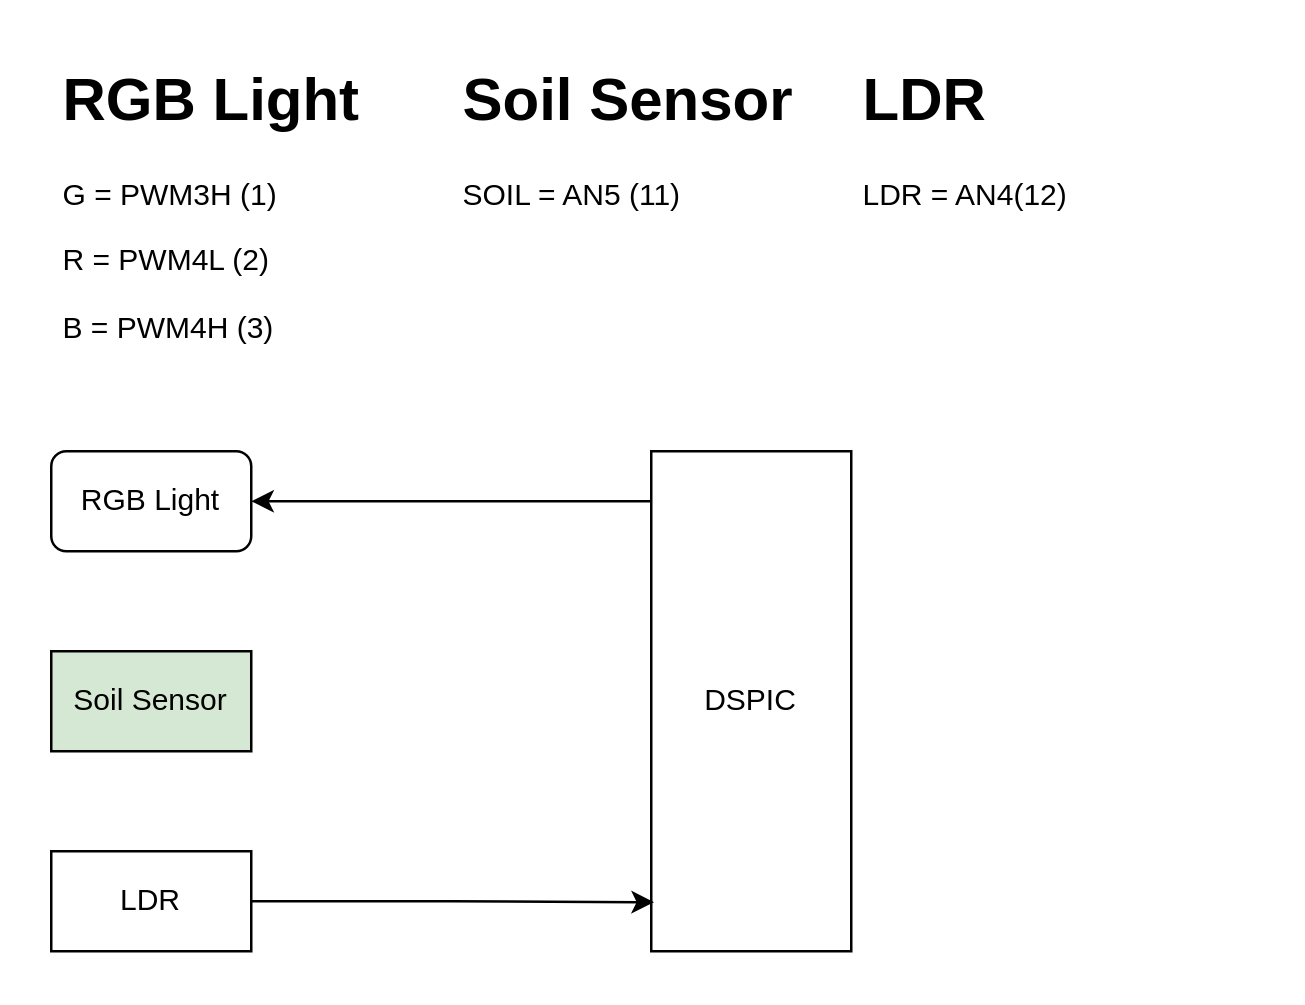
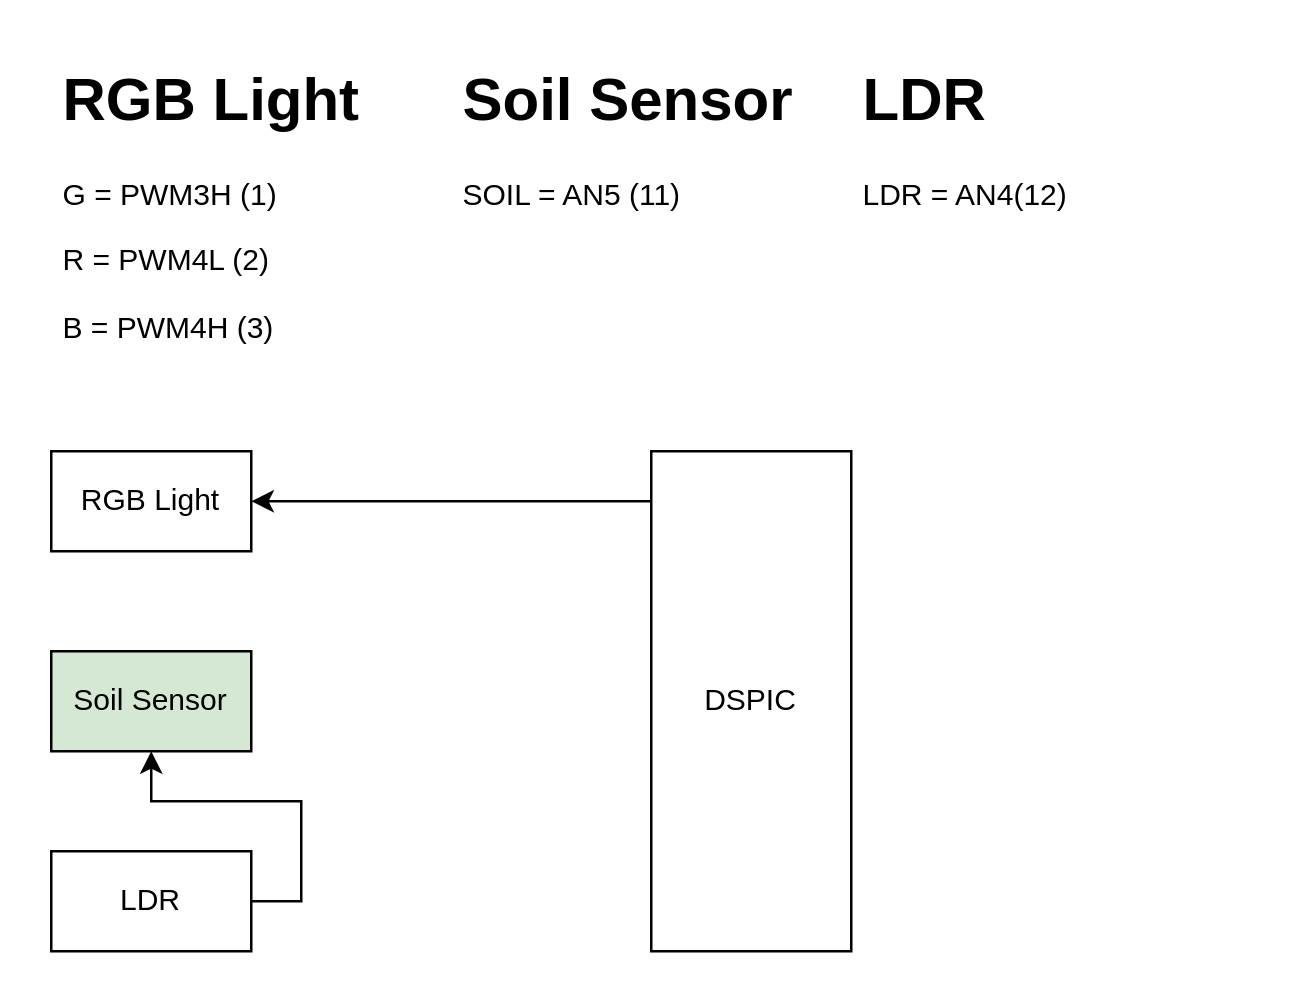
(151, 501) -> (151, 501)
(467, 901) -> (261, 801)
